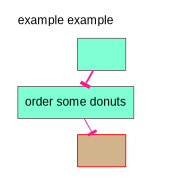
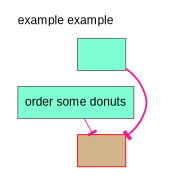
(90, 76) -> (146, 100)
